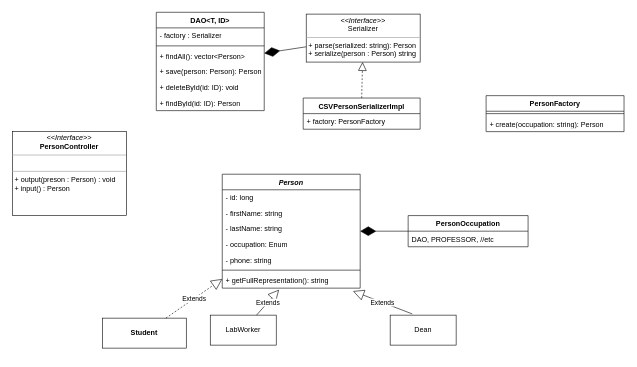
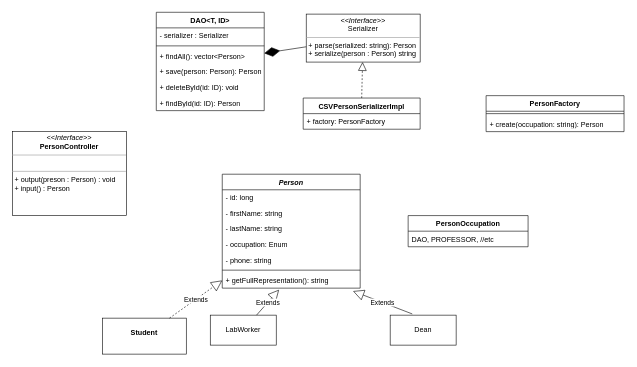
(198, 36) -> (201, 36)
(377, 231) -> none
(144, 333) -> (144, 336)
